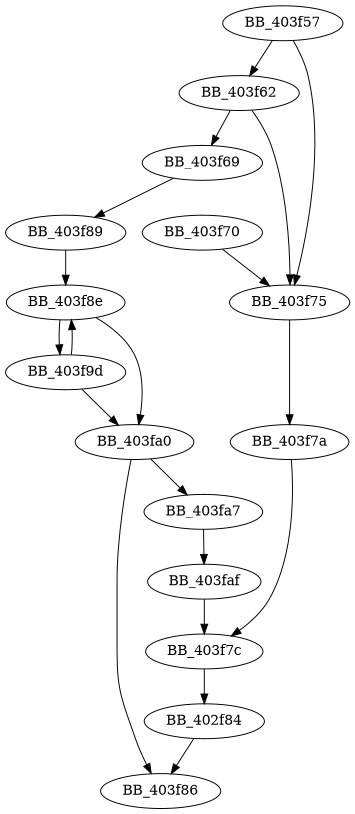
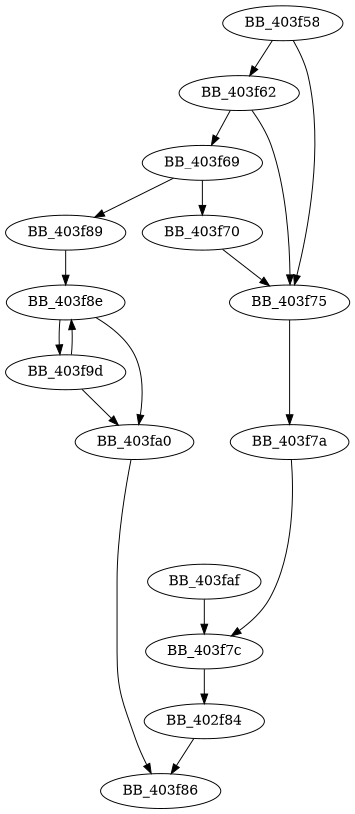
(283, 23) -> (283, 23)
none -> (202, 193)
(203, 512) -> none
